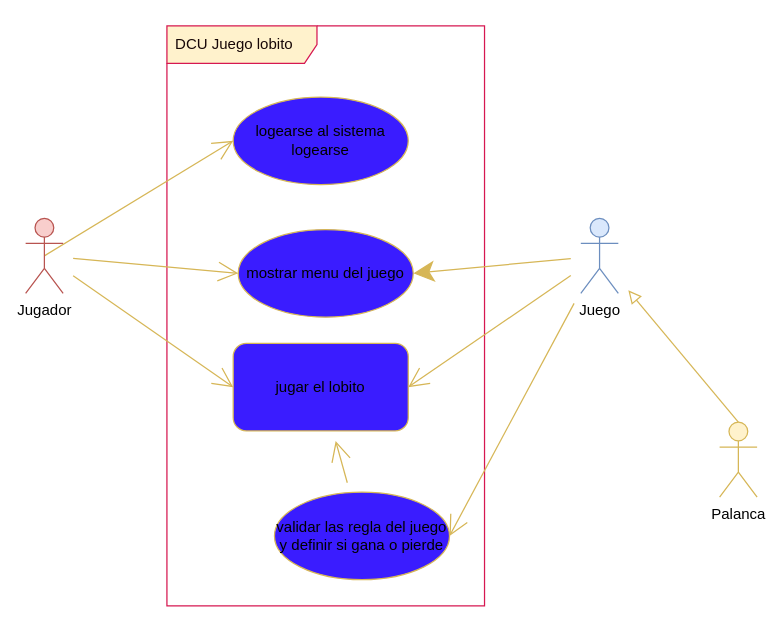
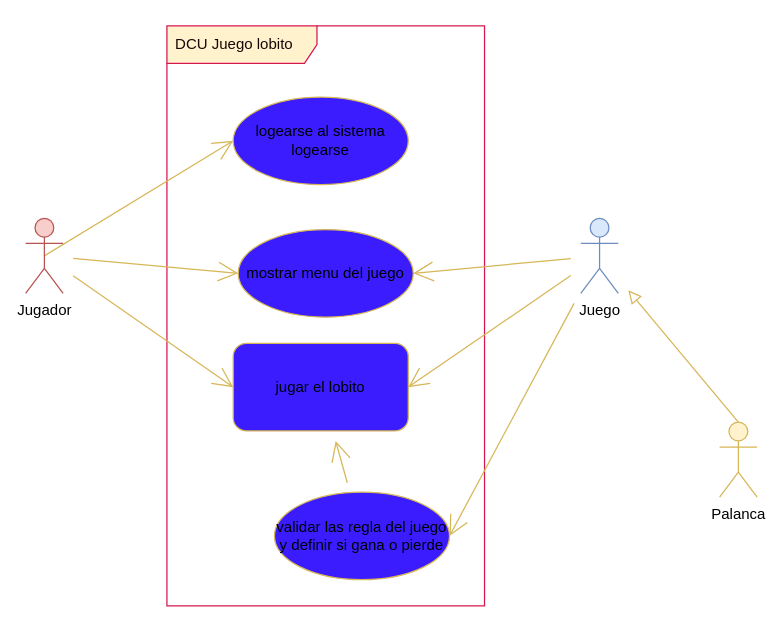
(430, 272) -> (424, 272)
